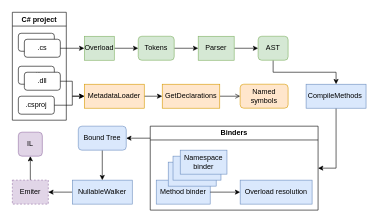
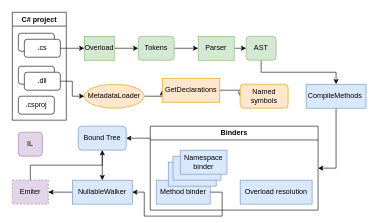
(273, 48) -> (261, 48)
(114, 96) -> (114, 96)
(191, 96) -> (191, 90)
(64, 105) -> none
(30, 161) -> (64, 165)
(234, 192) -> (144, 216)
